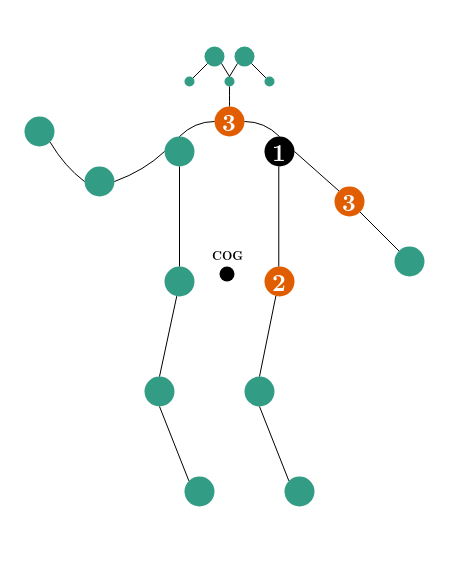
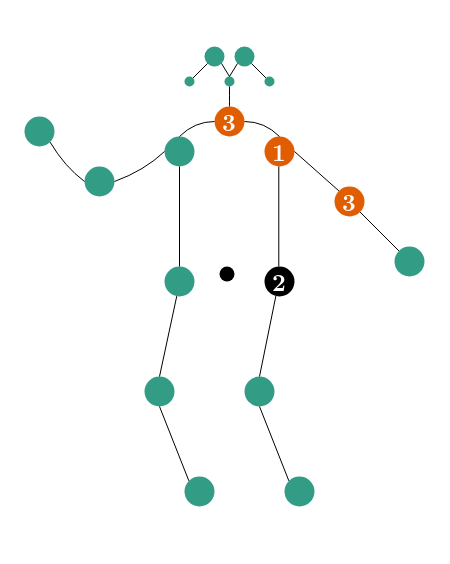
(280, 152) -> (280, 152)
(227, 256) -> none
(280, 282) -> (280, 282)
